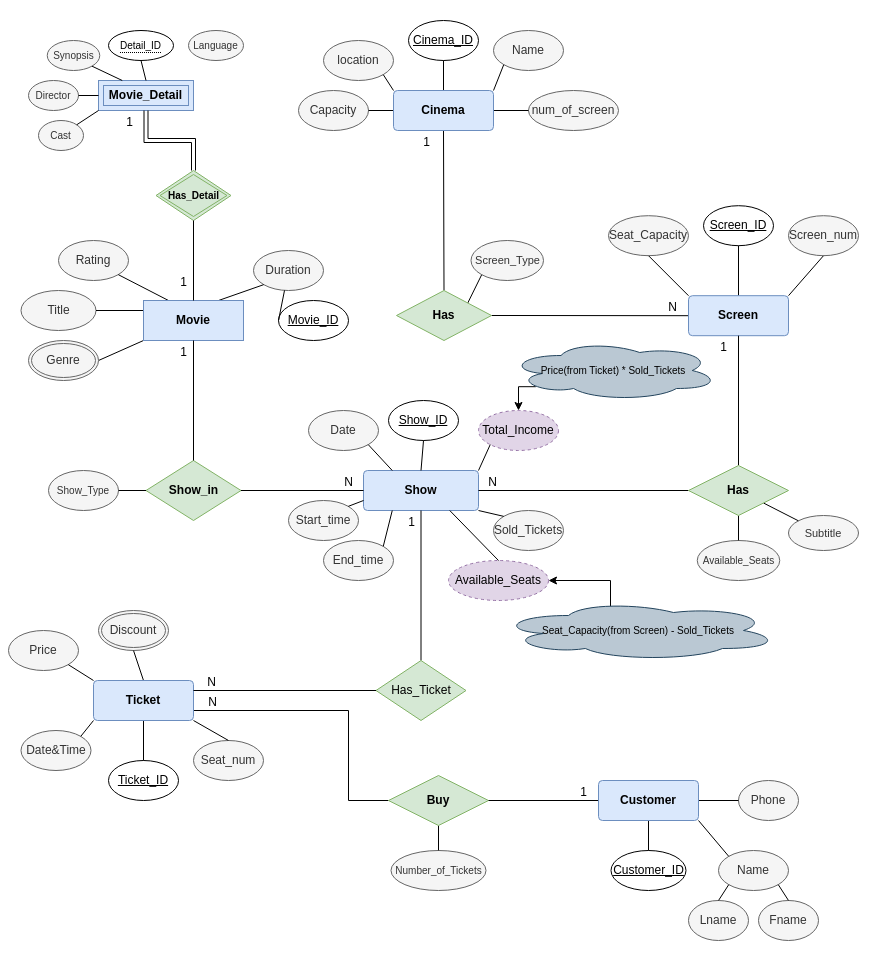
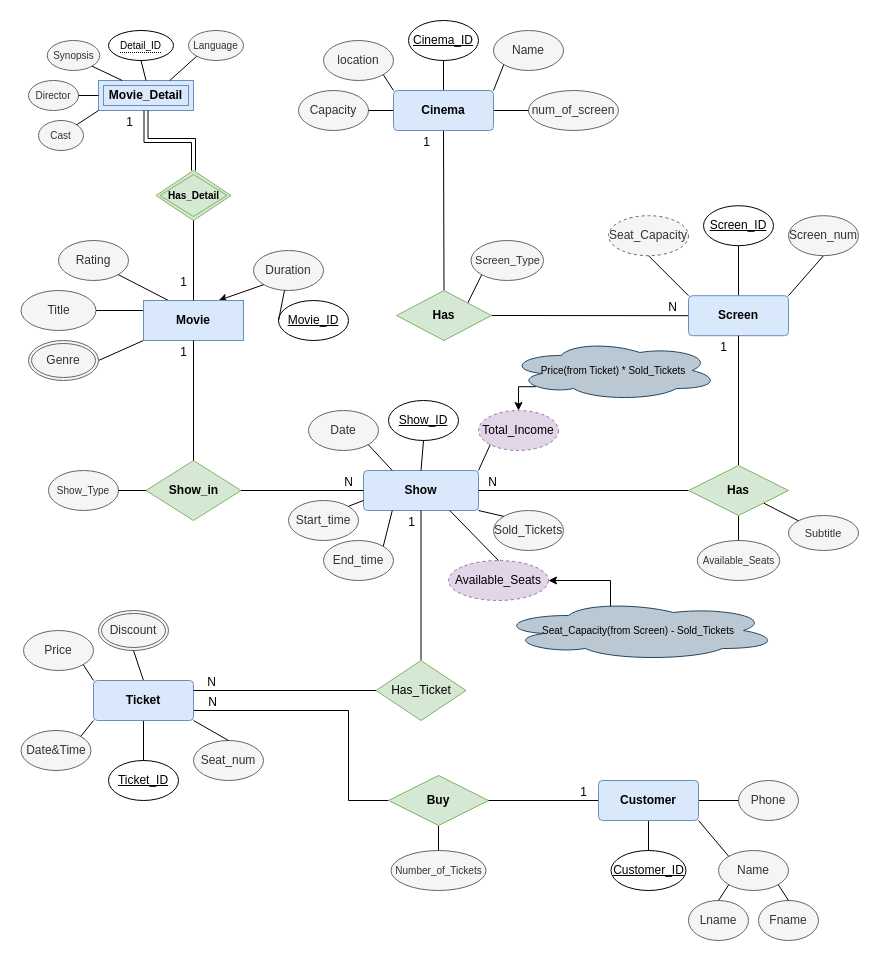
none -> (183, 68)
(649, 236) -> (649, 236)
(223, 299) -> (226, 298)
(44, 651) -> (59, 651)
